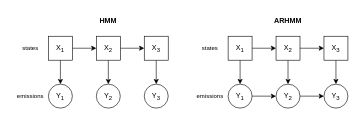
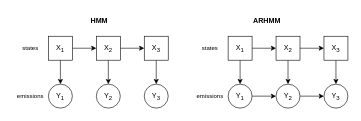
(108, 21) -> (99, 21)
(288, 21) -> (267, 21)
